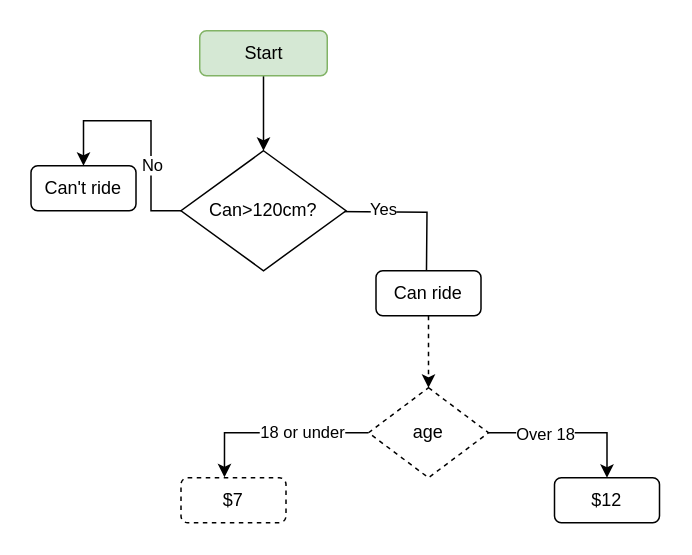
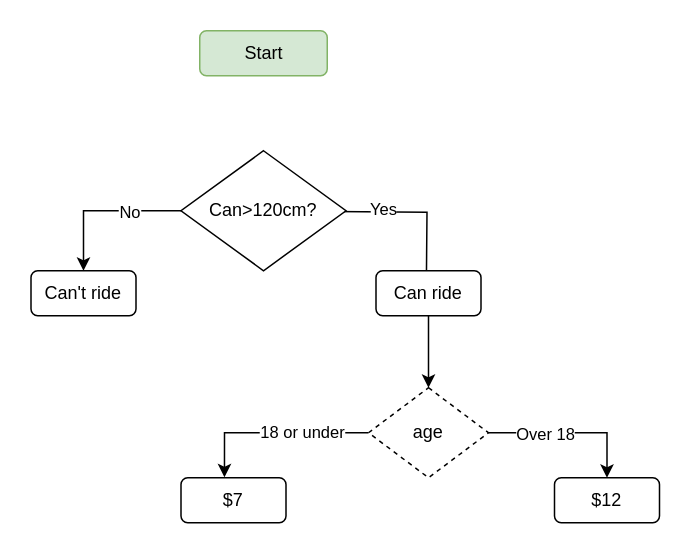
(263, 108) -> none
(83, 188) -> (83, 293)
(428, 348) -> (428, 348)
(233, 500) -> (233, 500)
